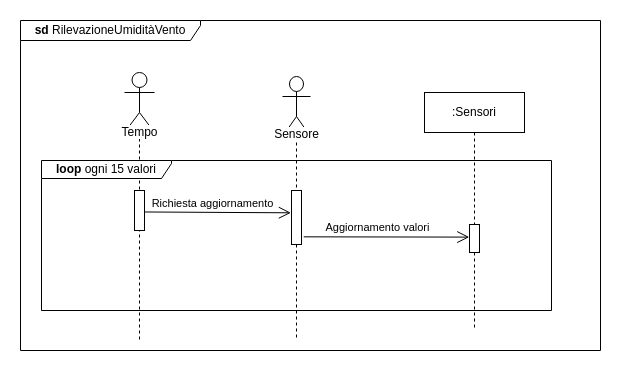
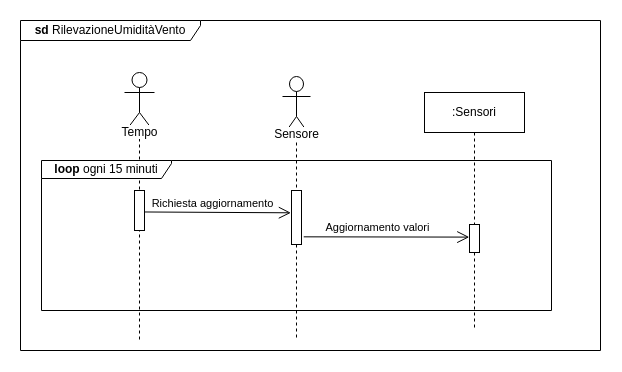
(107, 170) -> (107, 170)
